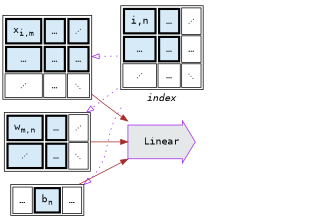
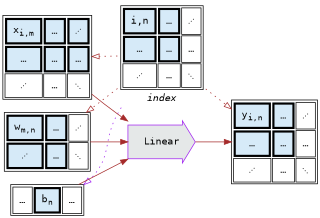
(108, 56) -> (108, 56)
(105, 98) -> (105, 98)
none -> (274, 142)
